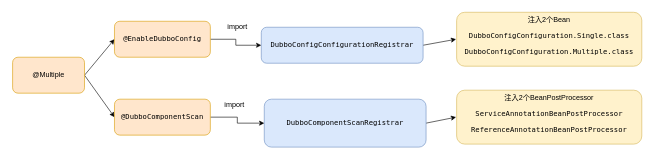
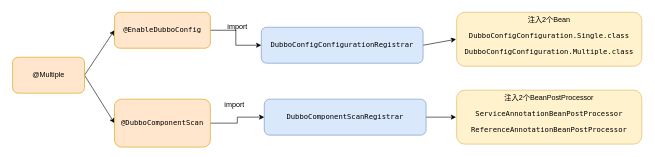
(162, 39) -> (162, 30)
(162, 117) -> (162, 123)
(345, 123) -> (345, 117)
